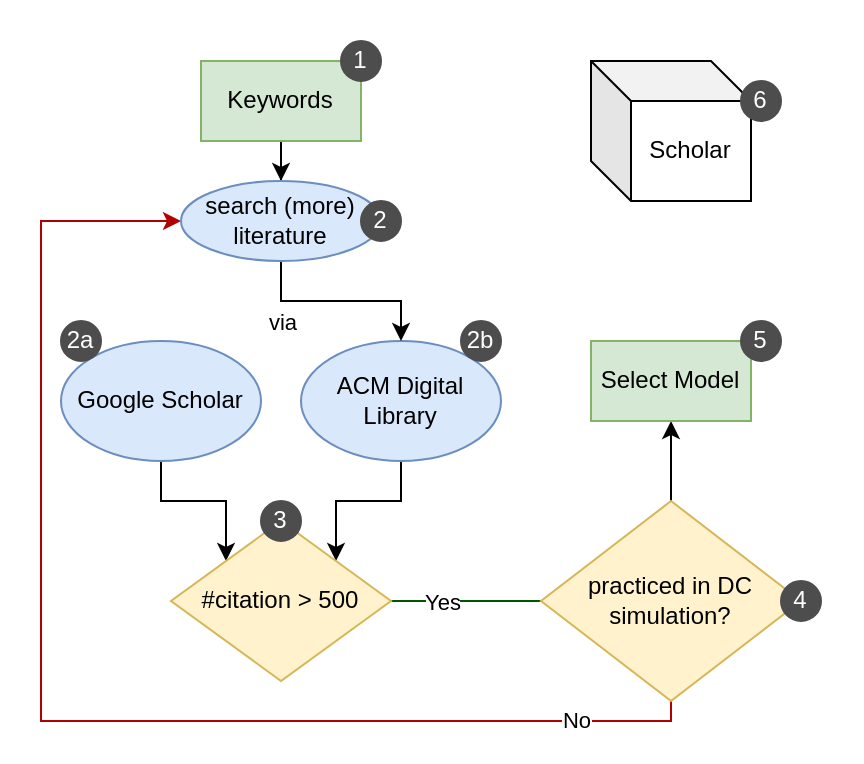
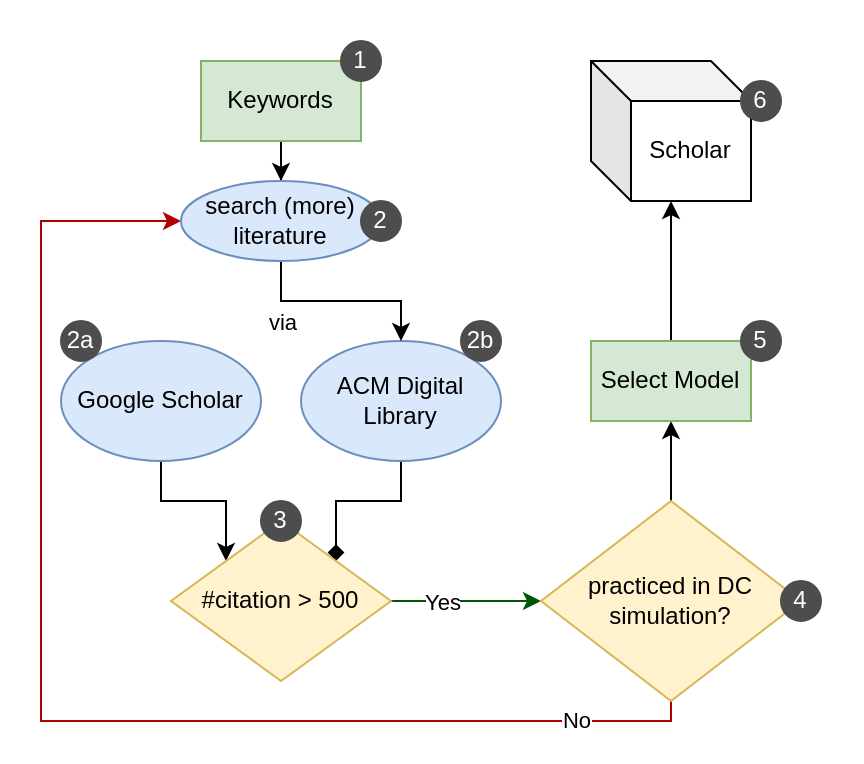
none -> (671, 278)
(336, 546) -> (336, 545)
(531, 601) -> (526, 601)
